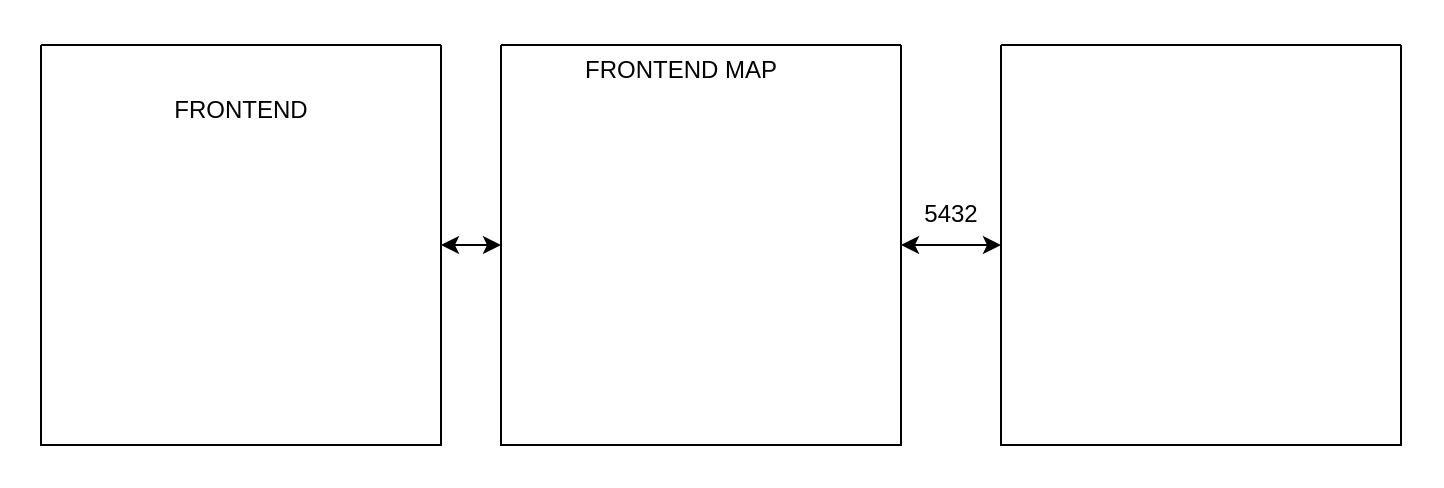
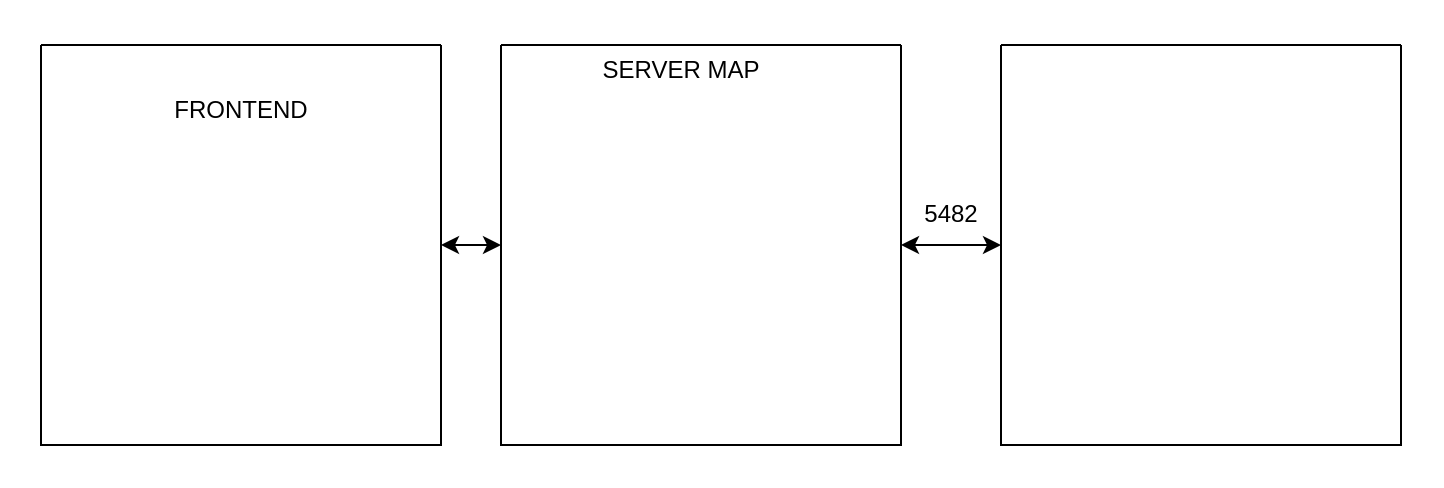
(682, 71) -> (682, 71)
(952, 215) -> (952, 215)
